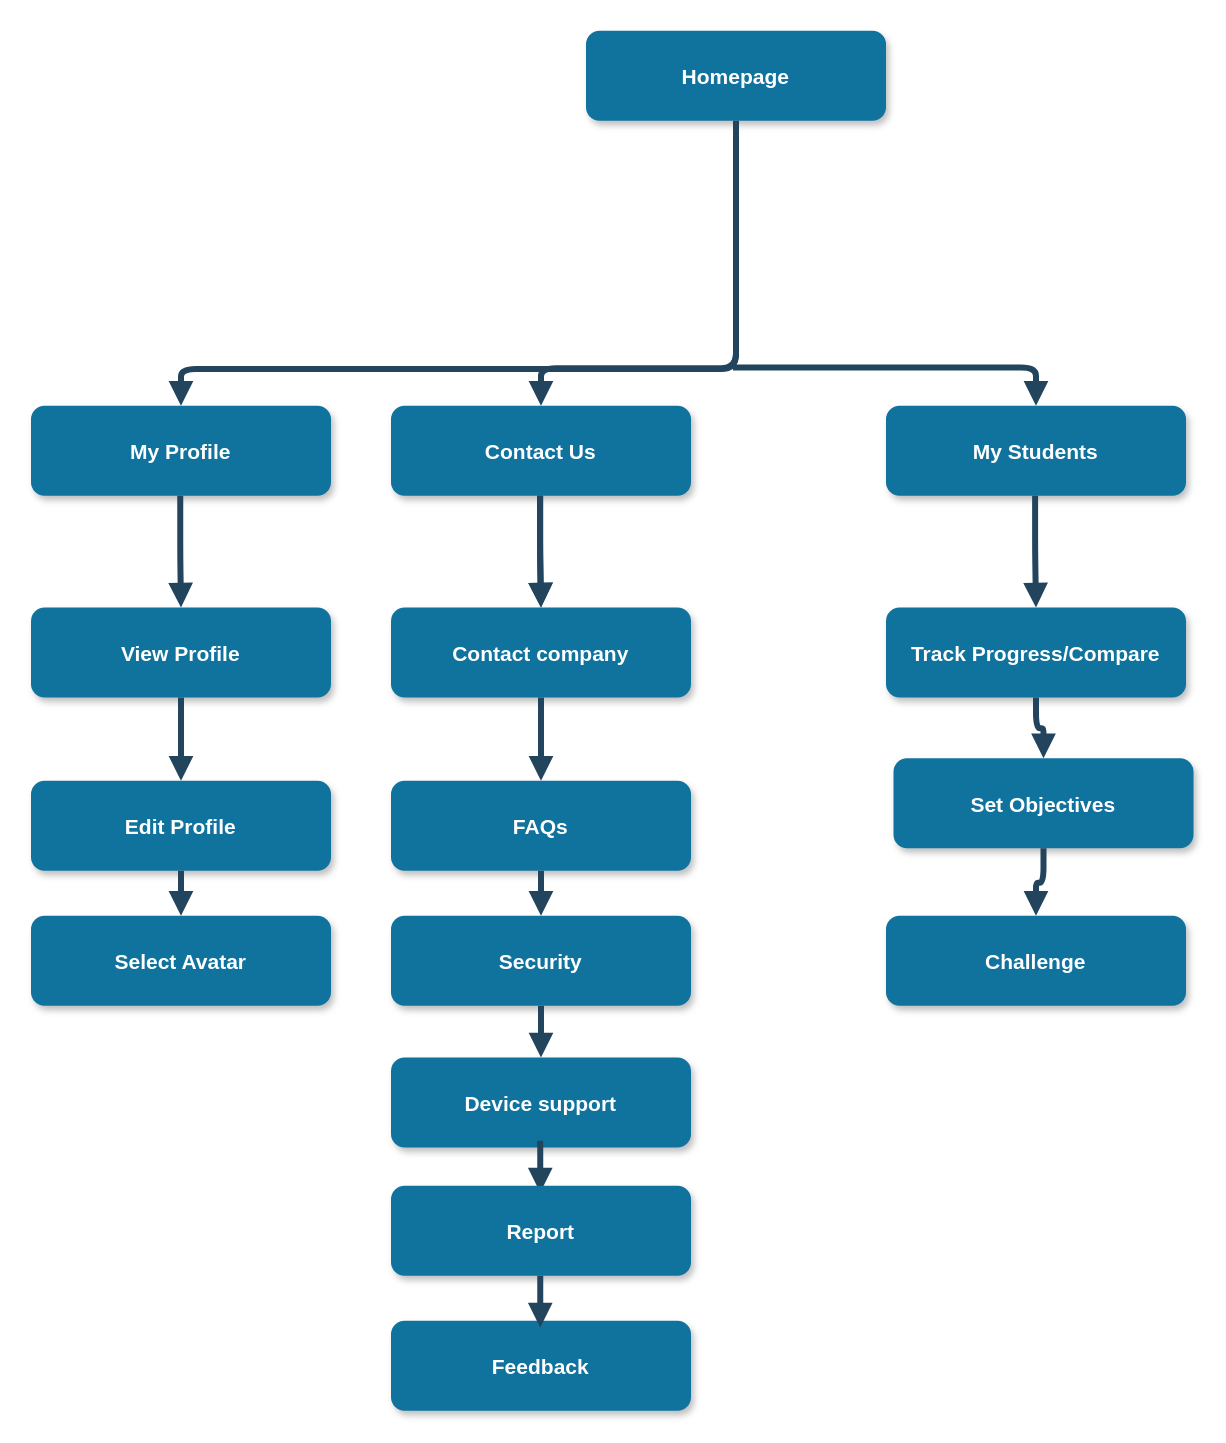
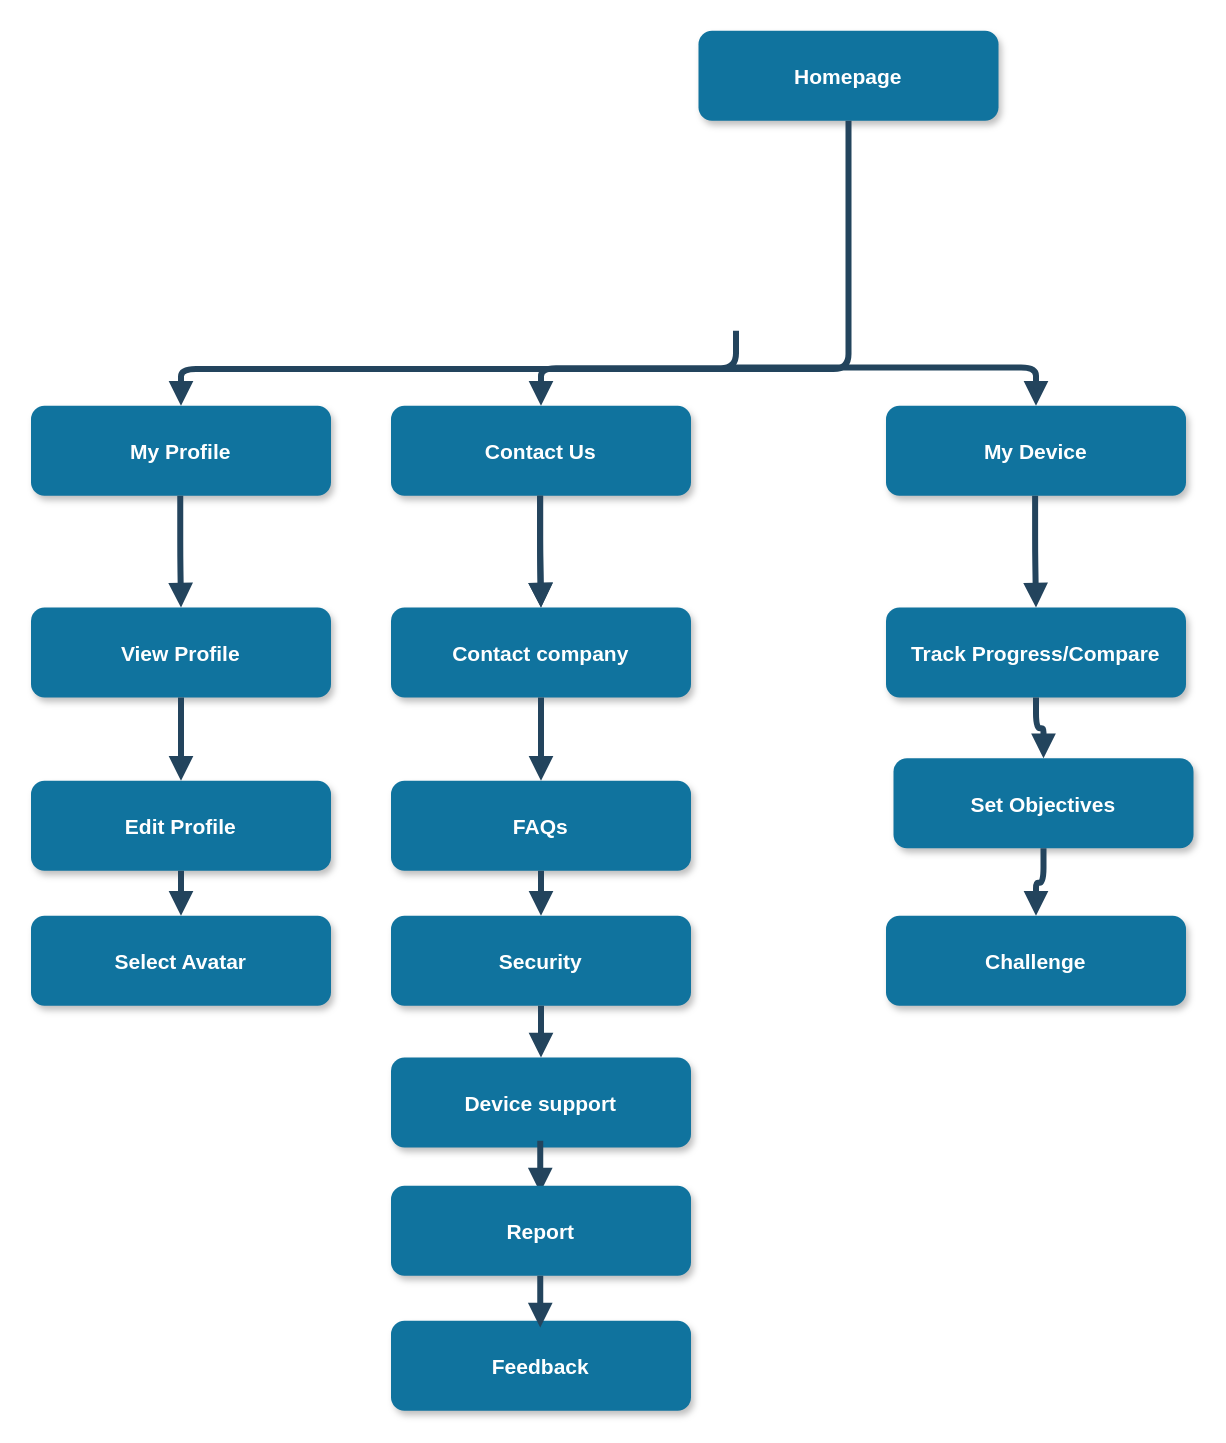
(736, 76) -> (848, 76)
(1035, 452) -> (1035, 452)
